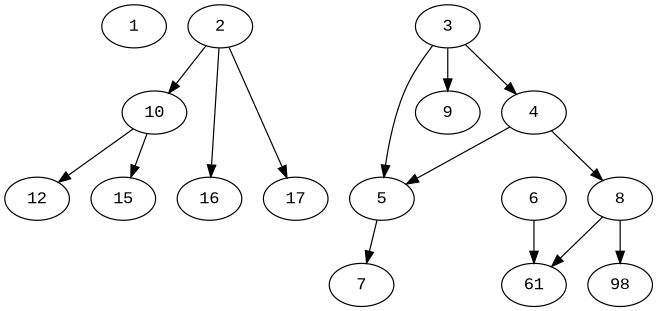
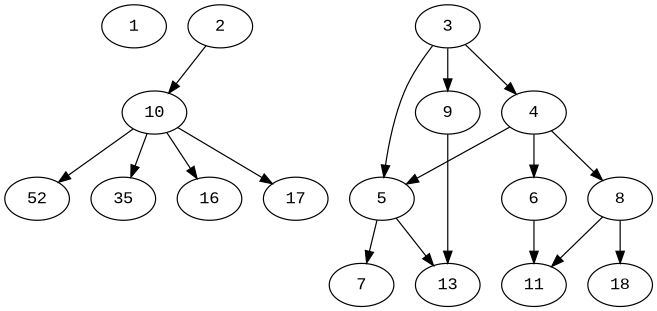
(215, 106) -> (179, 151)
(256, 107) -> (220, 153)
none -> (534, 150)
(37, 199) -> (37, 199)
(123, 199) -> (123, 199)
none -> (448, 285)
(534, 285) -> (534, 285)
(620, 285) -> (620, 285)
